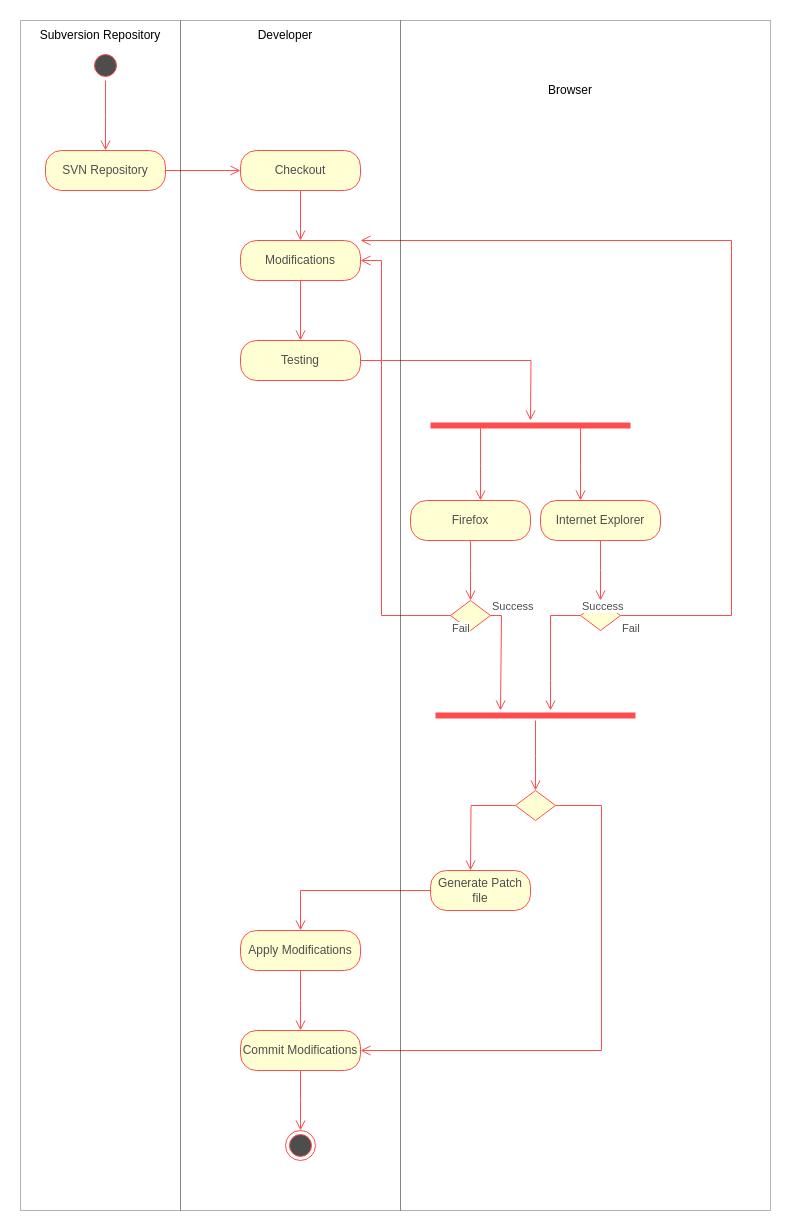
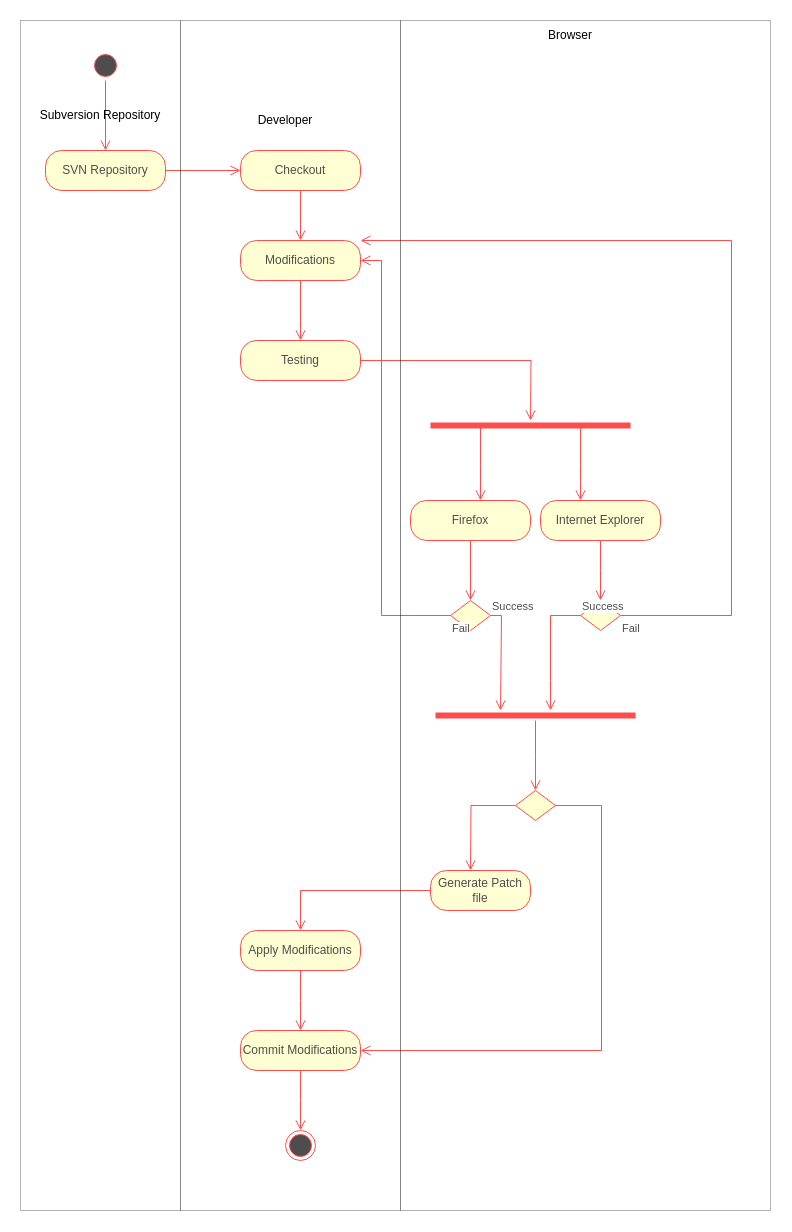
(101, 36) -> (101, 116)
(286, 36) -> (286, 121)
(571, 91) -> (571, 36)
